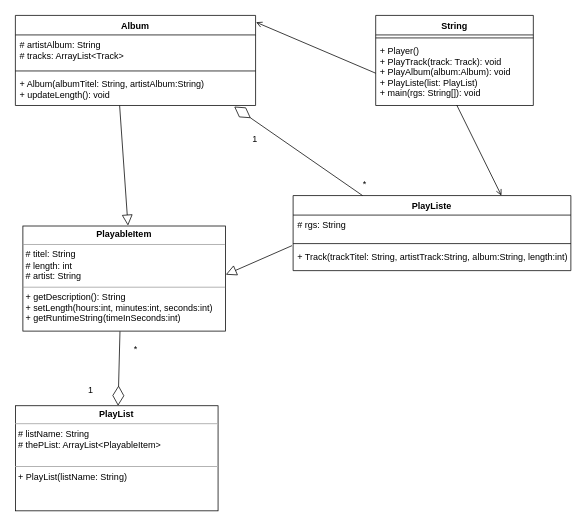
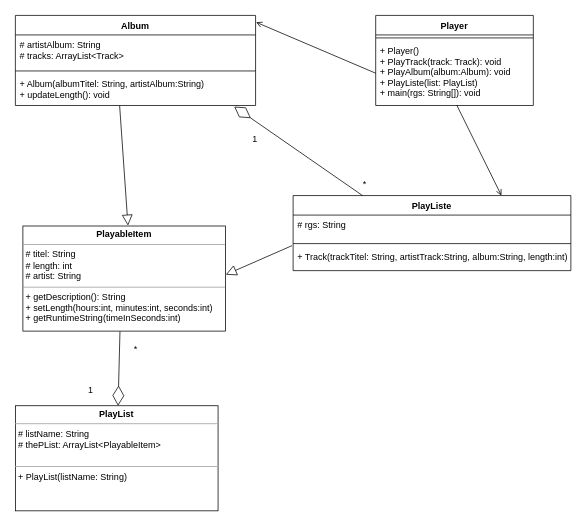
(454, 26) -> (454, 26)
